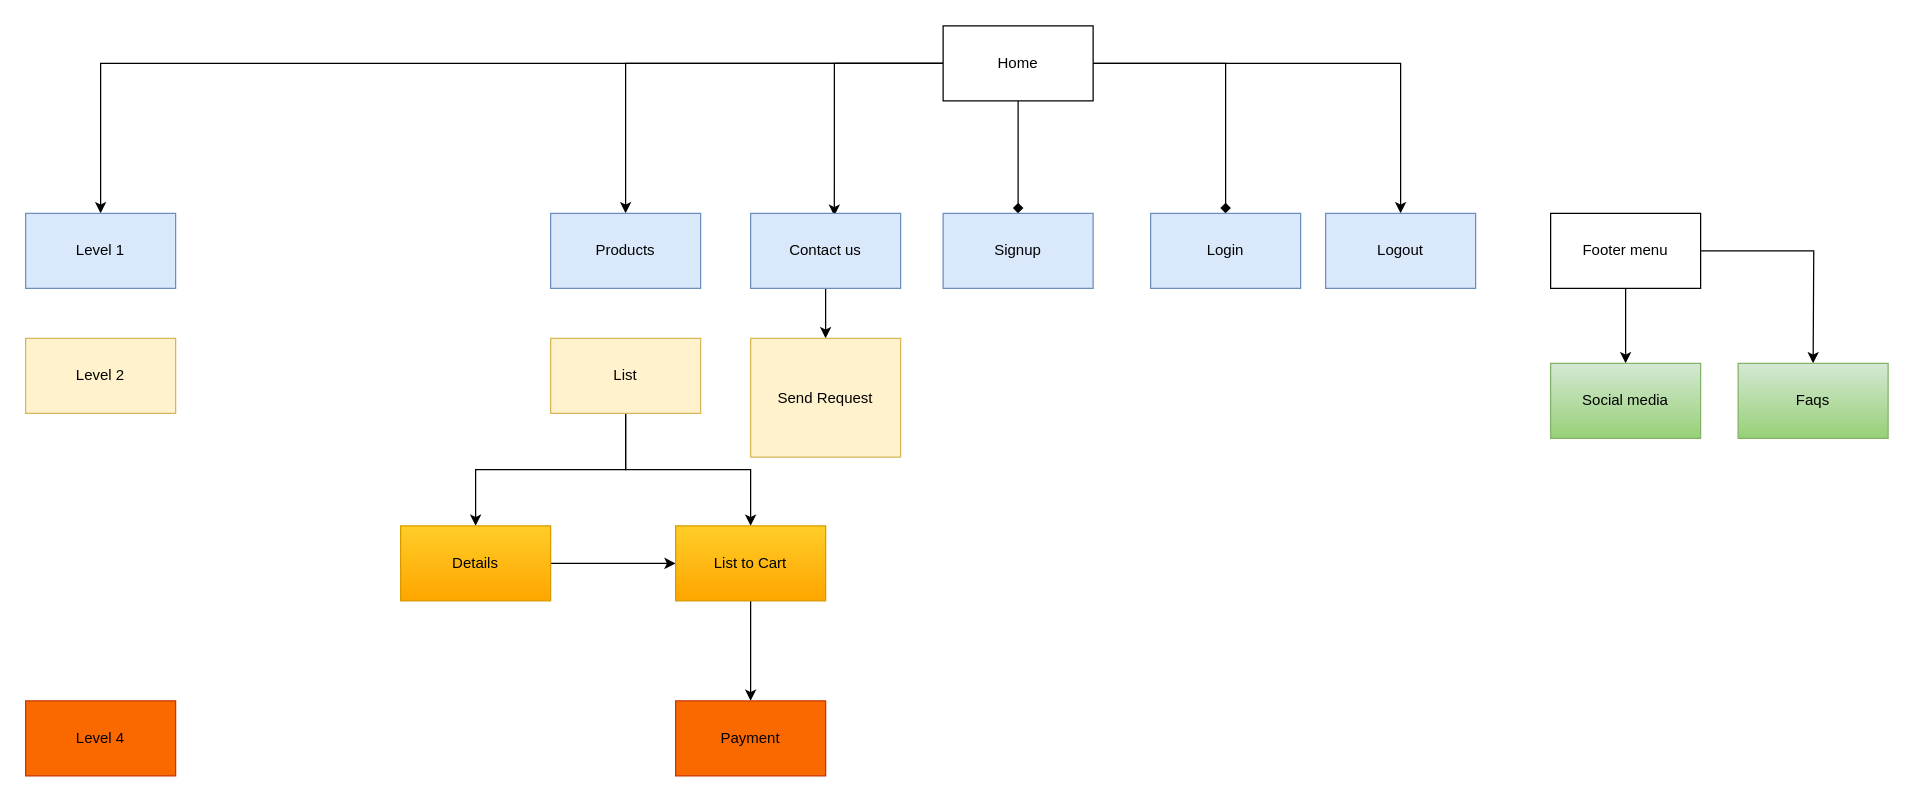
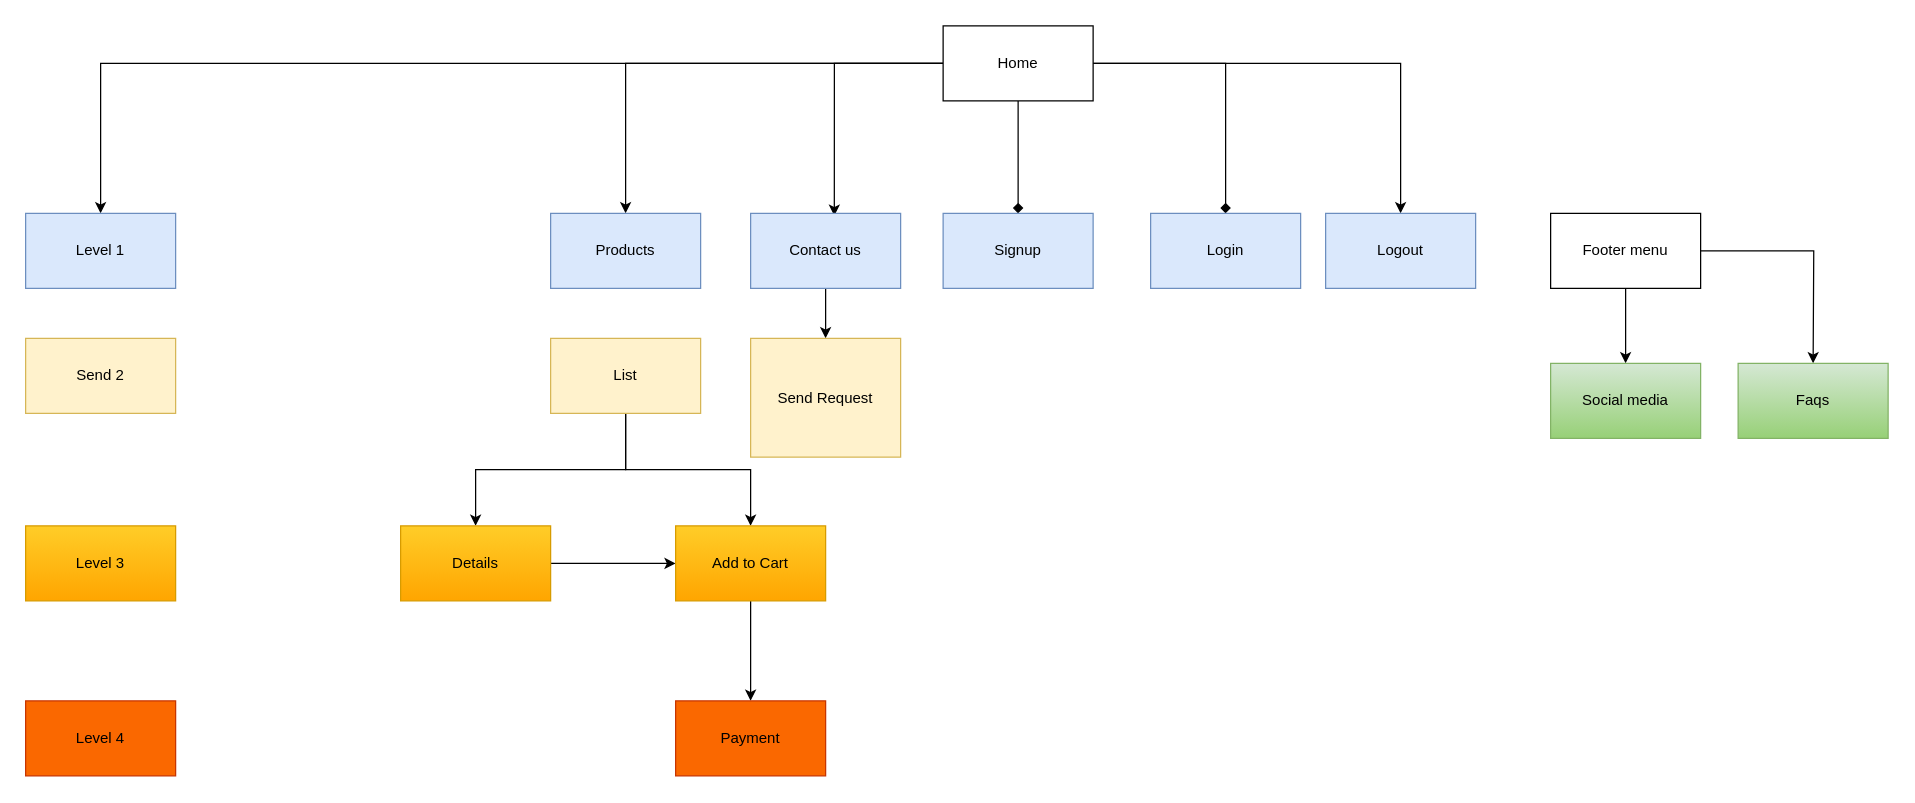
(101, 376) -> (101, 376)
none -> (101, 563)
(751, 563) -> (751, 563)
